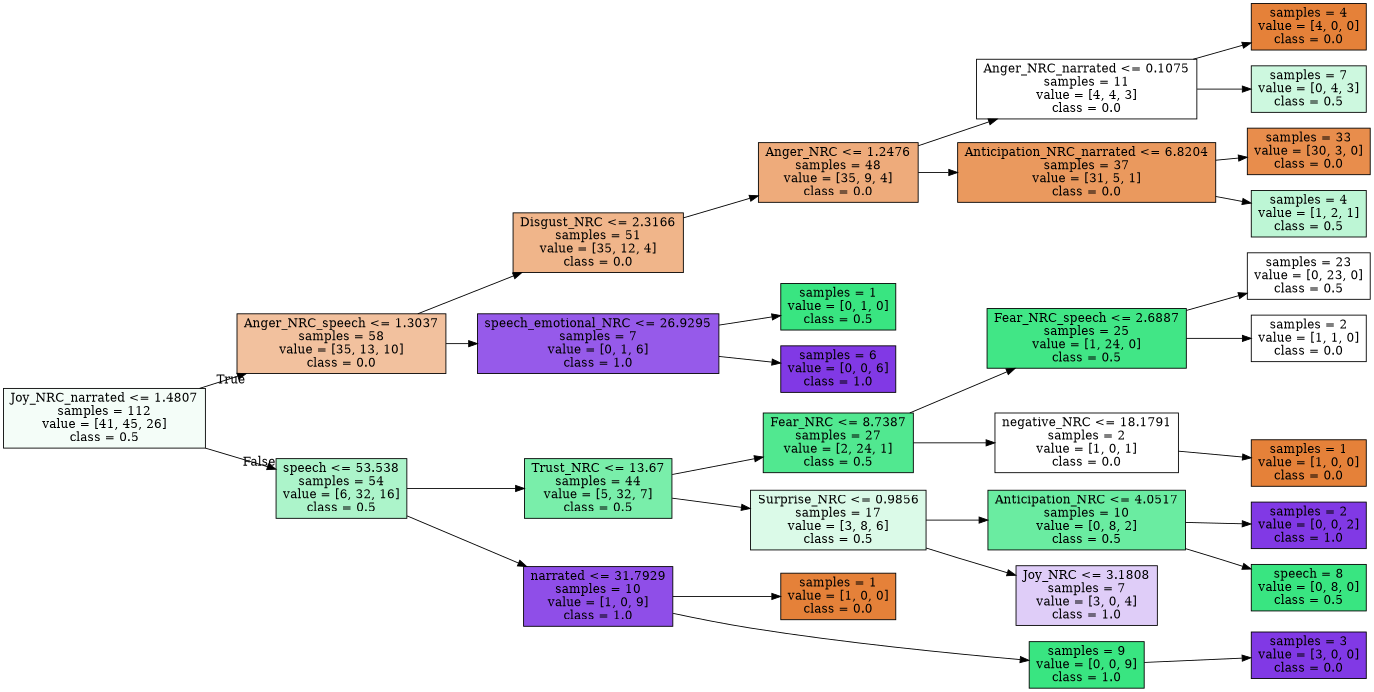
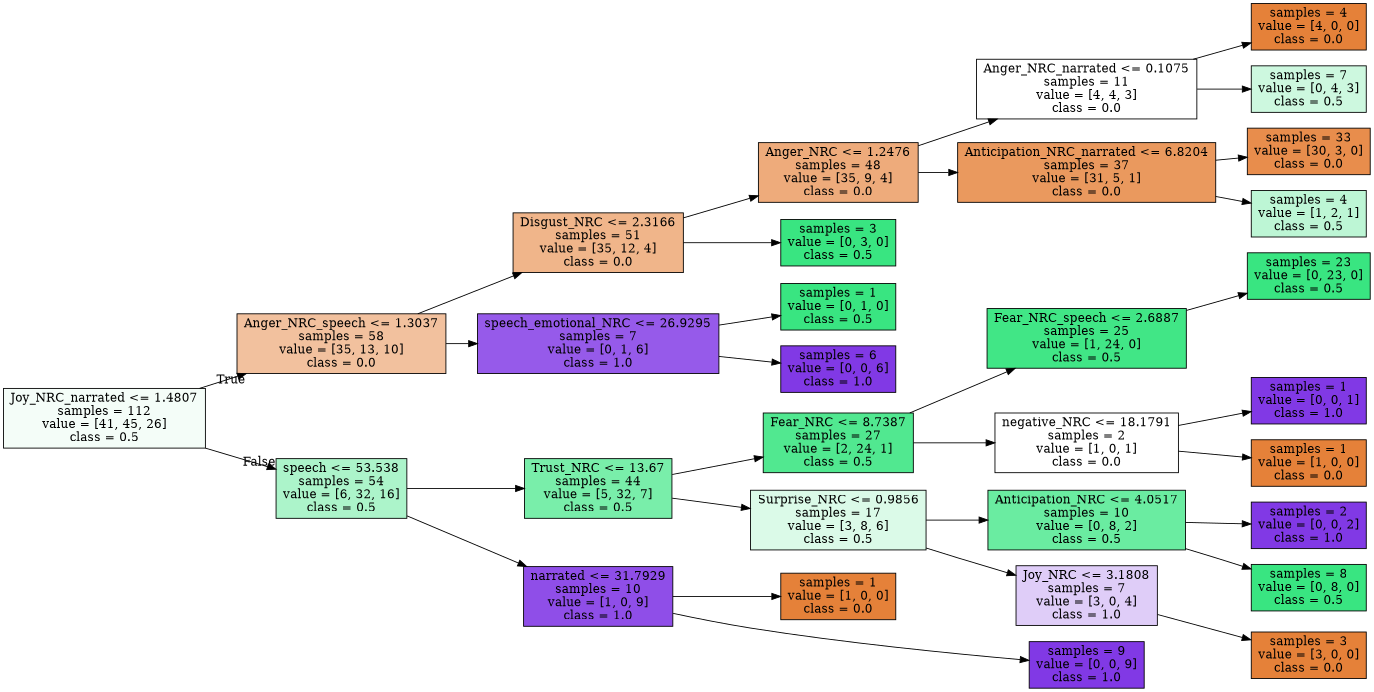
none -> (838, 243)
(1309, 276) -> (1309, 276)
(1309, 338) -> none
none -> (1309, 401)
(1309, 588) -> (1309, 588)
(1309, 655) -> (1309, 655)
(1193, 660) -> (1200, 626)
(1087, 665) -> (1087, 665)
